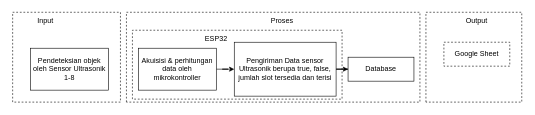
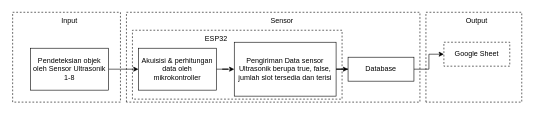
(45, 21) -> (69, 21)
(282, 21) -> (282, 21)
none -> (431, 54)
none -> (134, 69)
